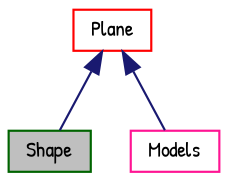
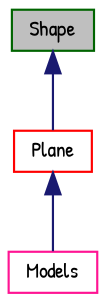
(76, 101) -> (53, 102)
